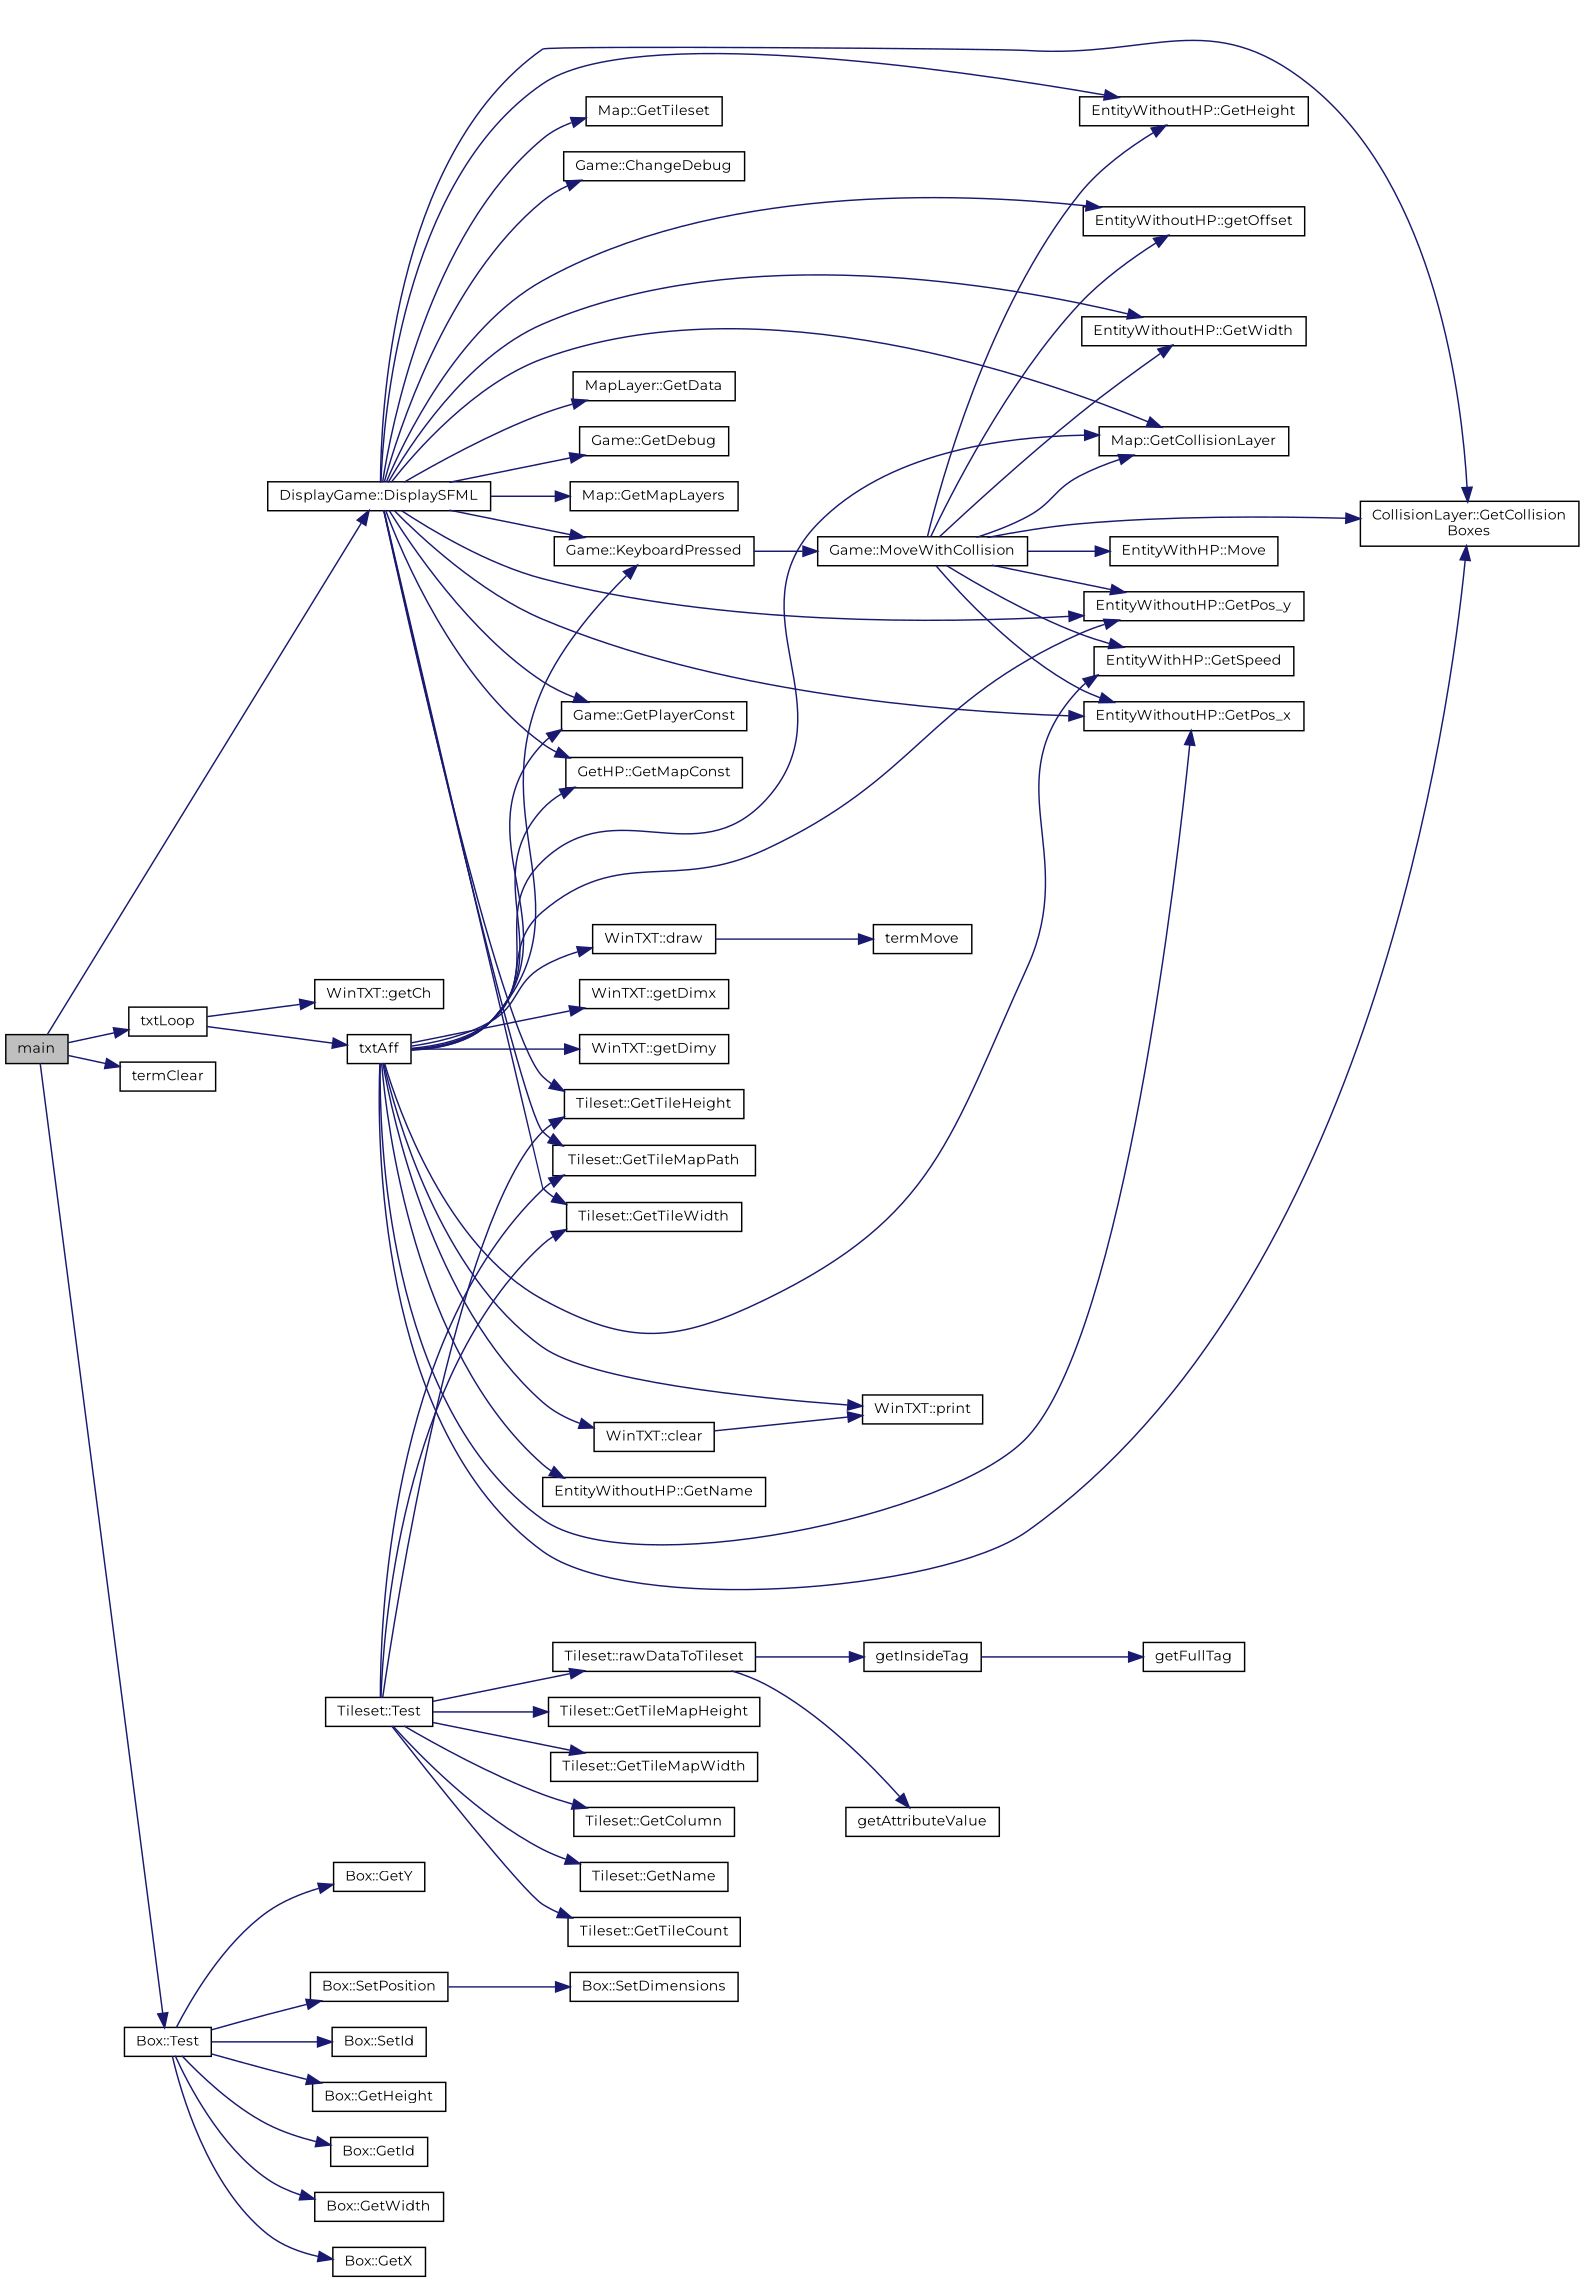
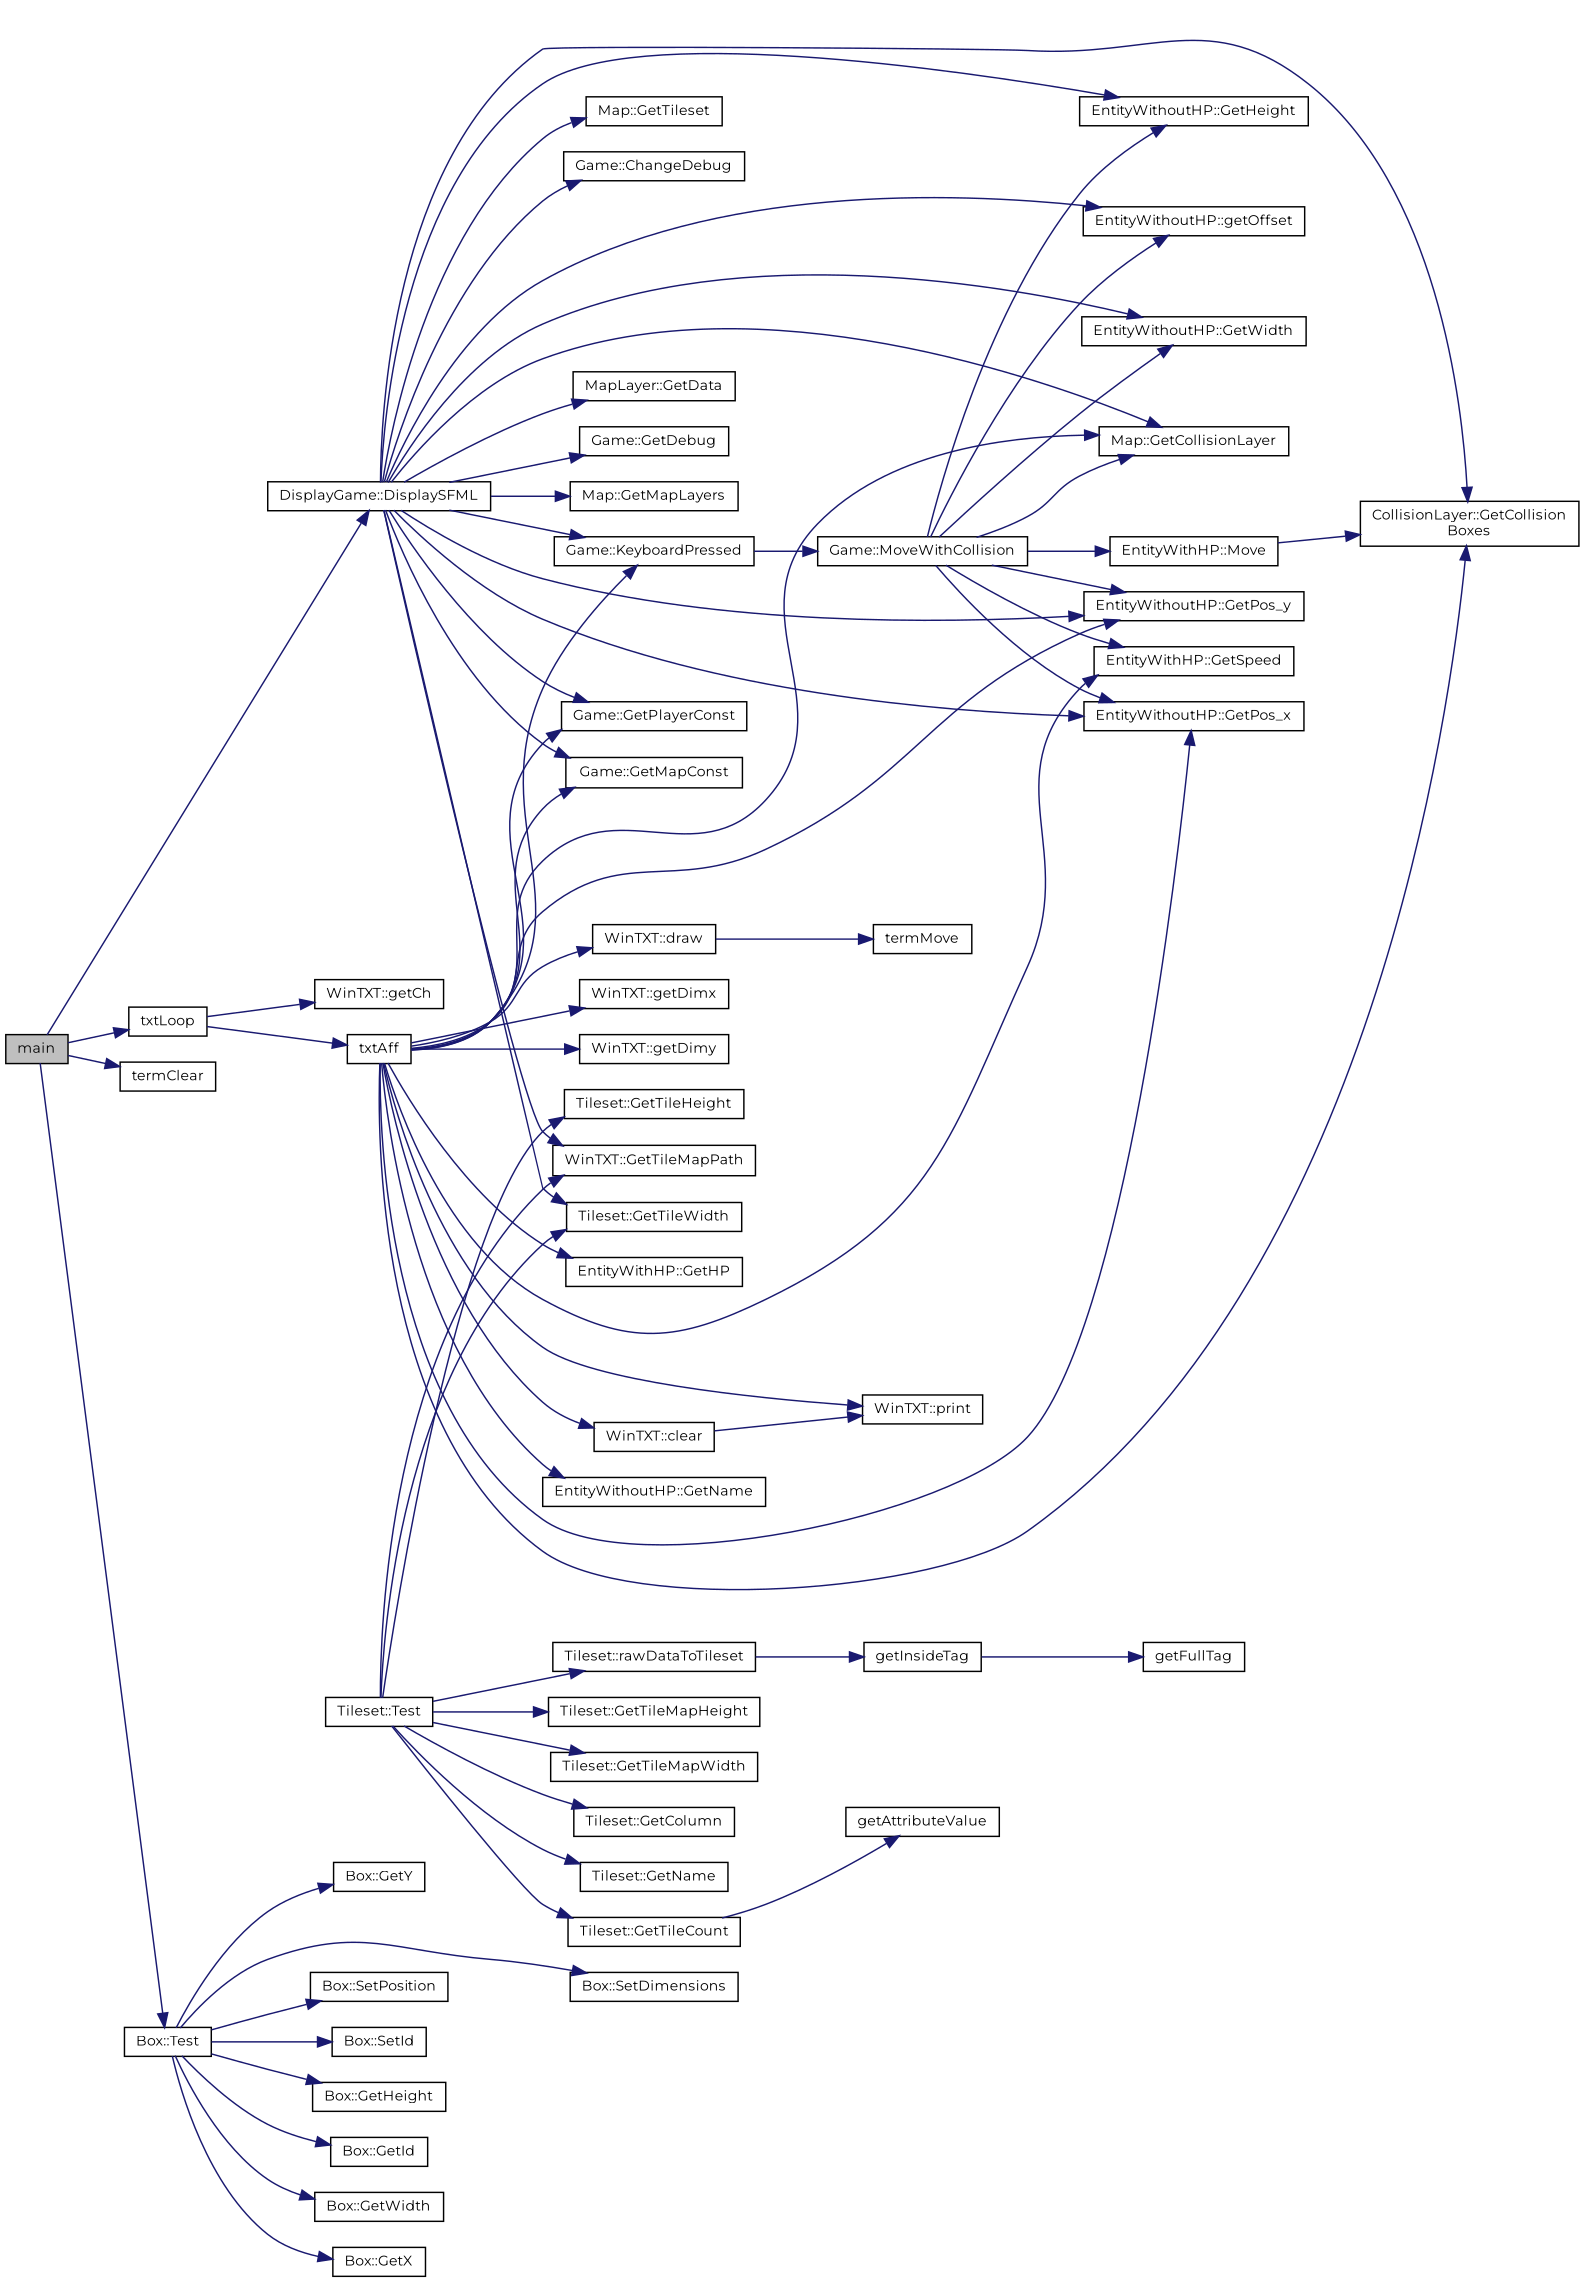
(1166, 519) -> (1312, 540)
(654, 773) -> (654, 773)
(452, 803) -> none
(654, 1161) -> (654, 1161)
none -> (654, 1272)
(823, 1723) -> (807, 1886)
(502, 1987) -> (364, 1943)
